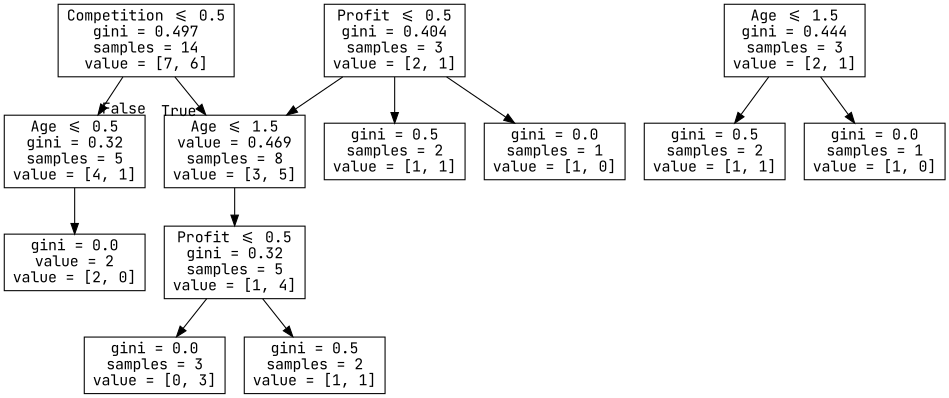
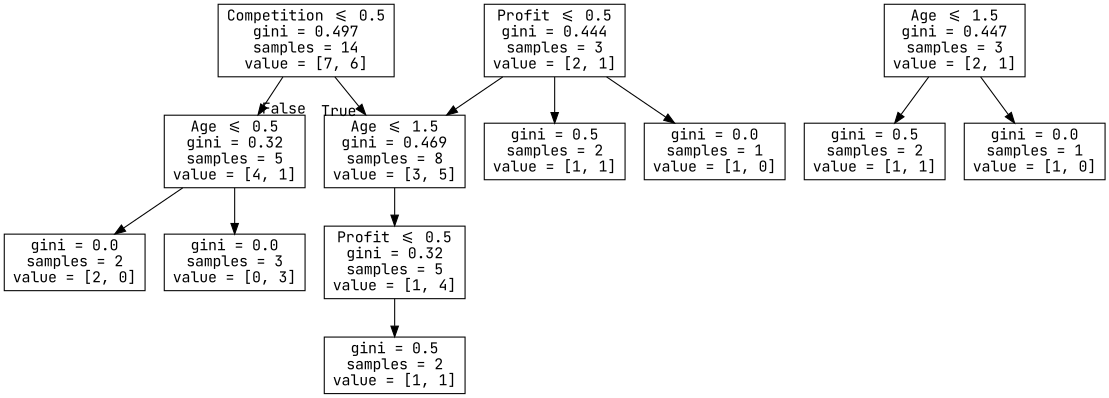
(395, 41) -> (555, 41)
(795, 41) -> (955, 41)
(235, 151) -> (395, 151)
(75, 262) -> (75, 262)
(195, 313) -> (235, 205)
